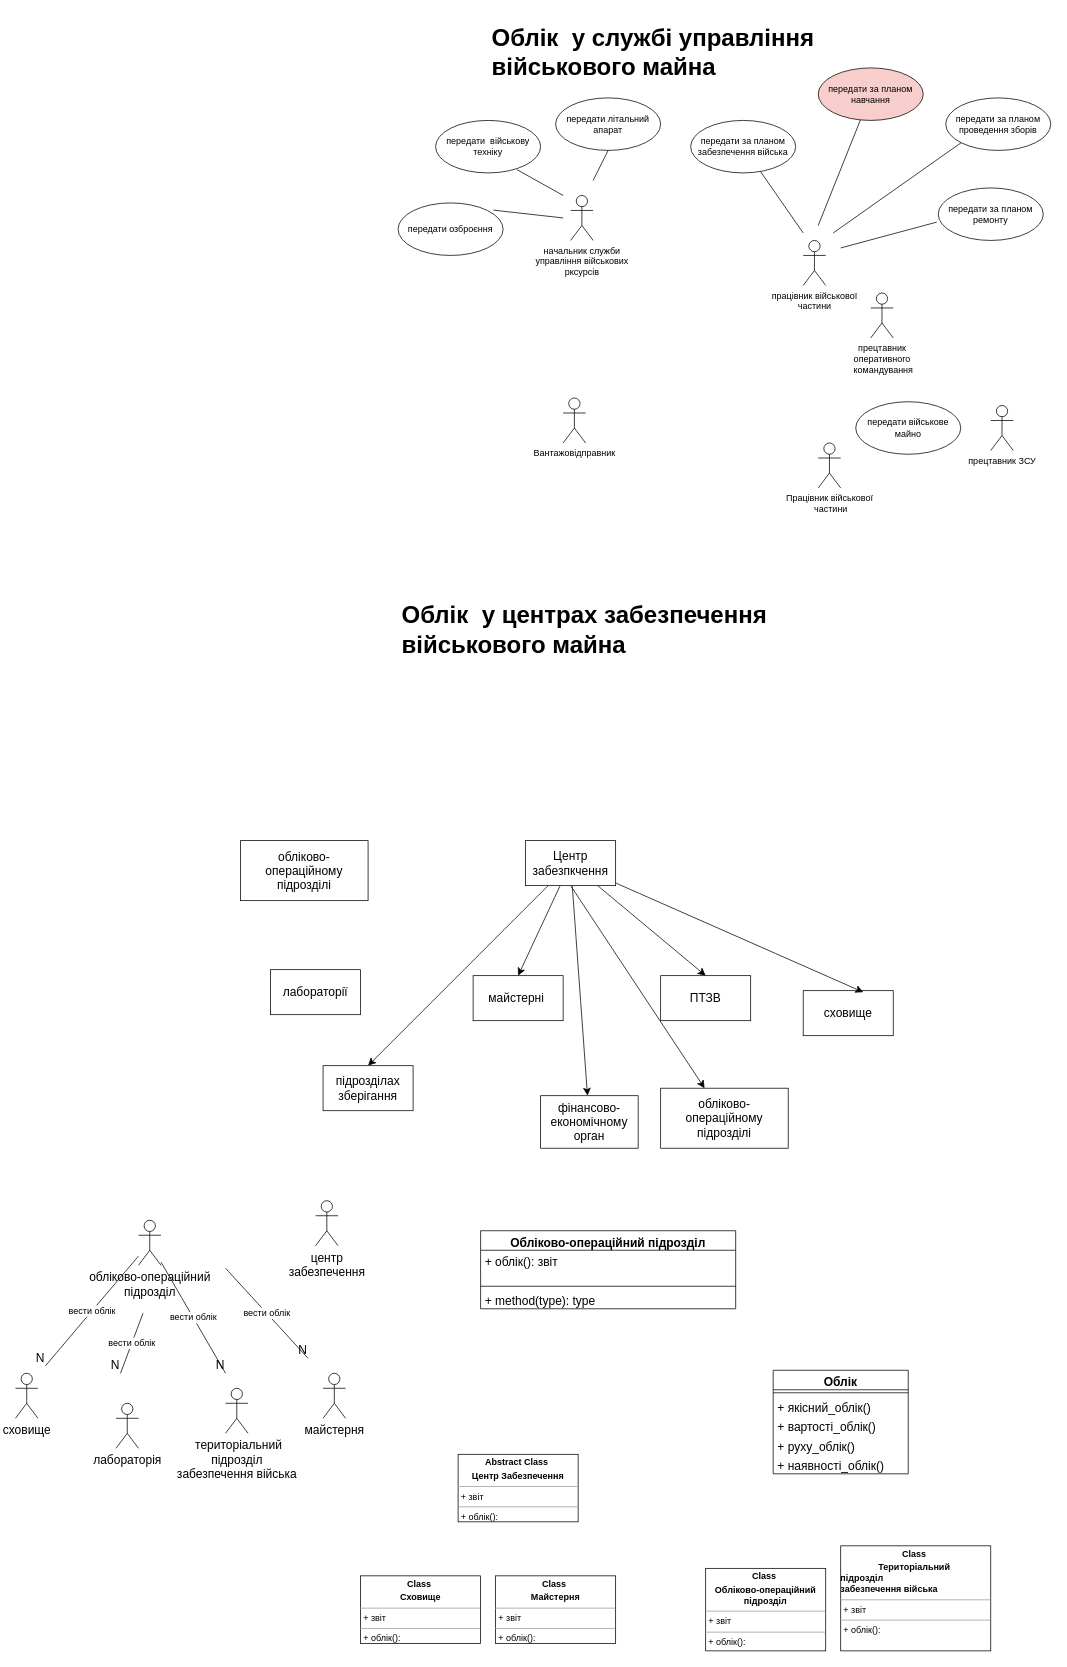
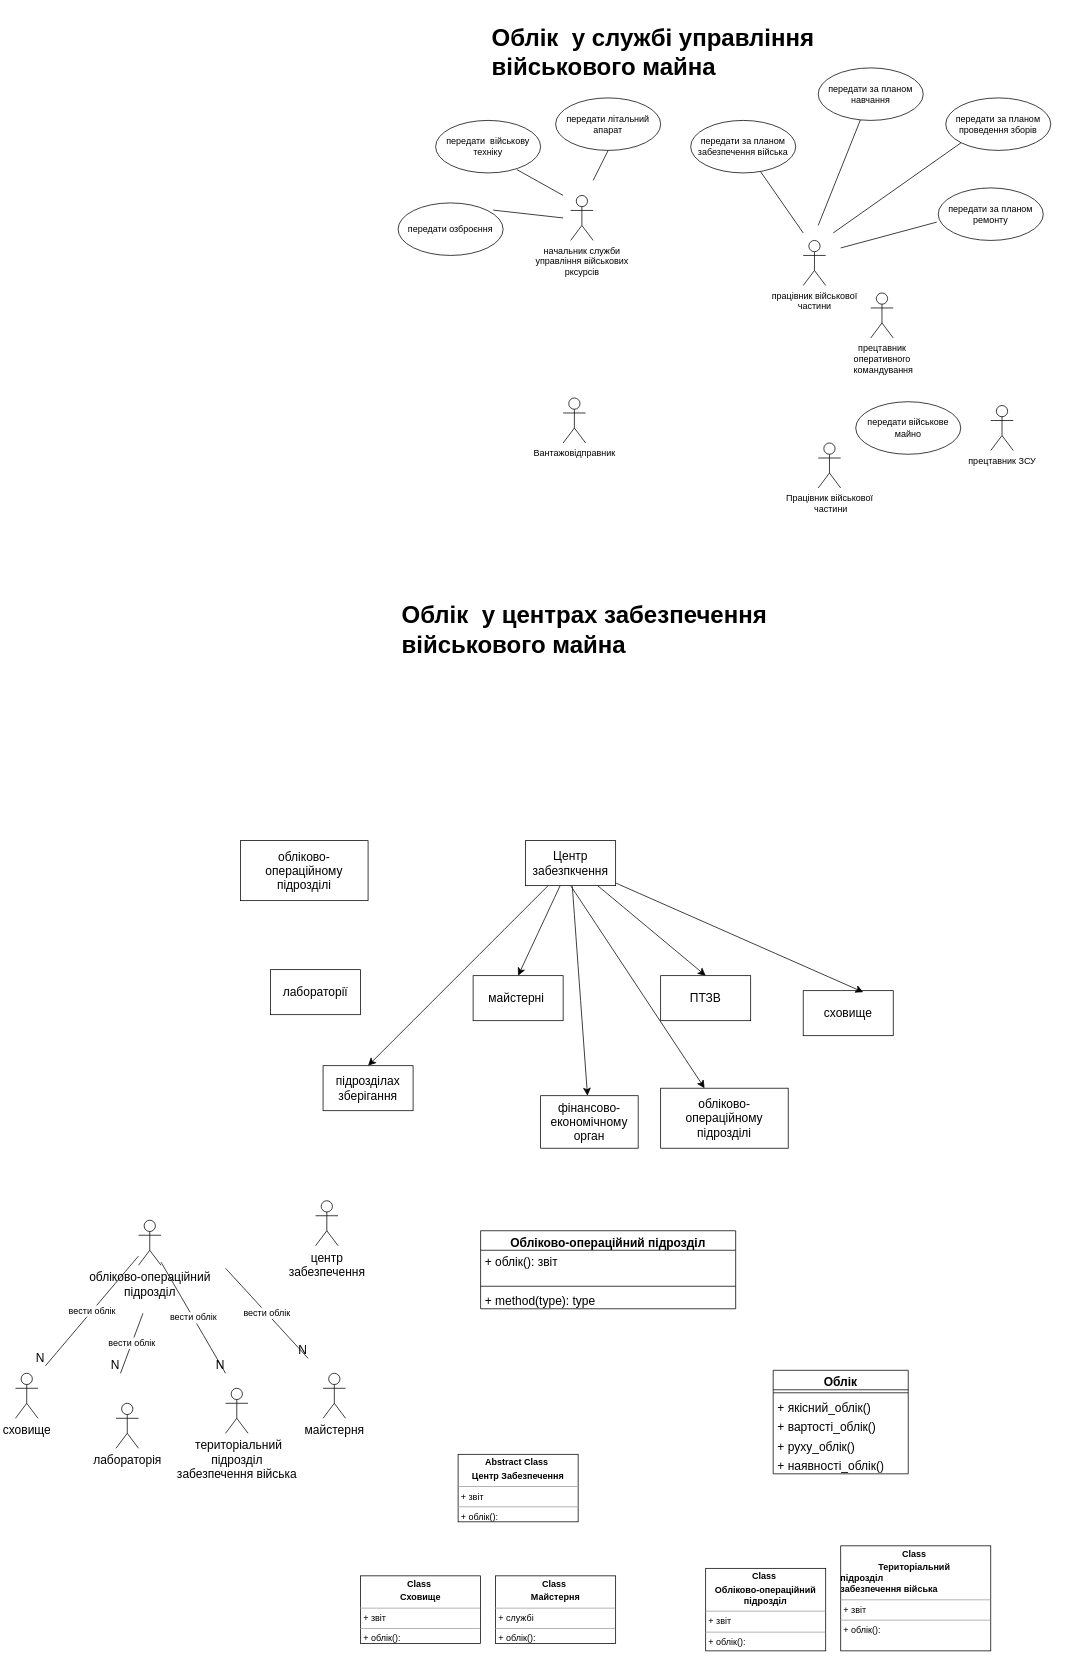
(870, 94) -> (870, 94)
(518, 1597) -> (518, 1597)
